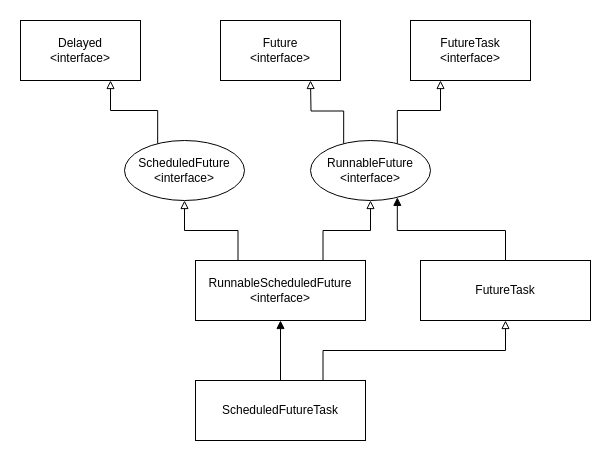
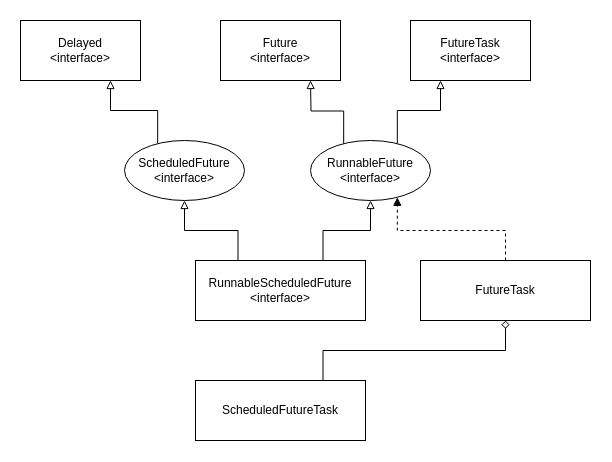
(453, 231) -> (453, 231)
(506, 330) -> (506, 329)
(281, 355) -> none
